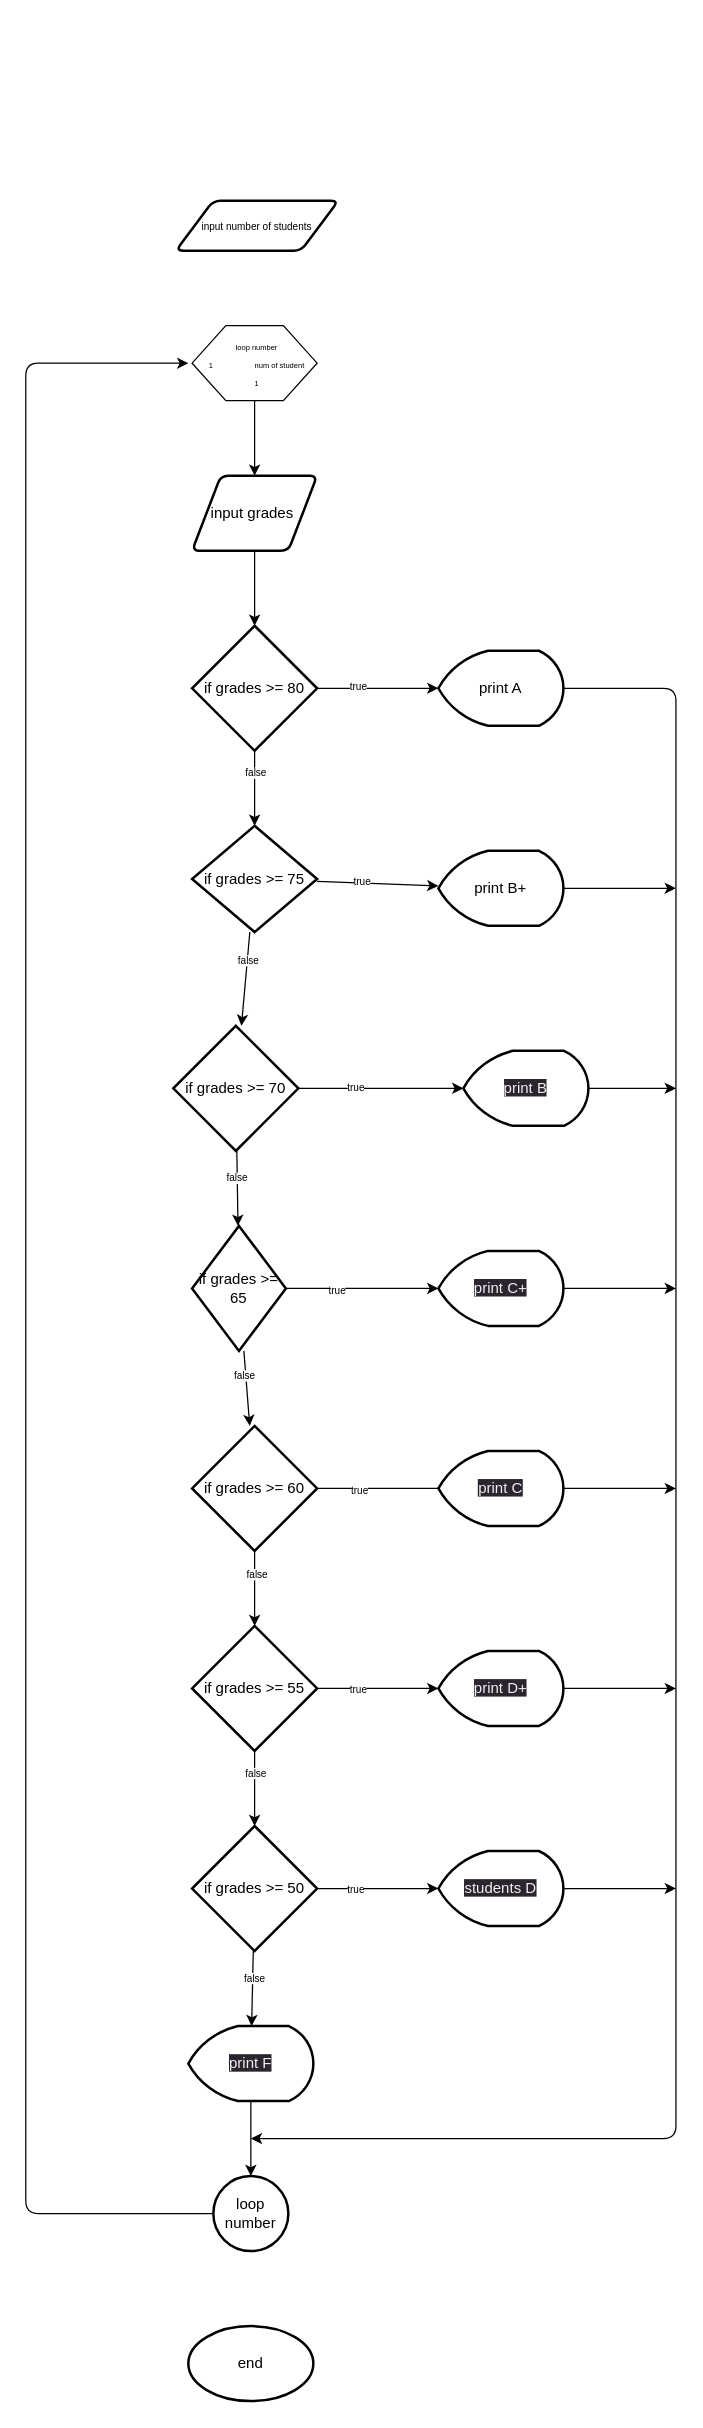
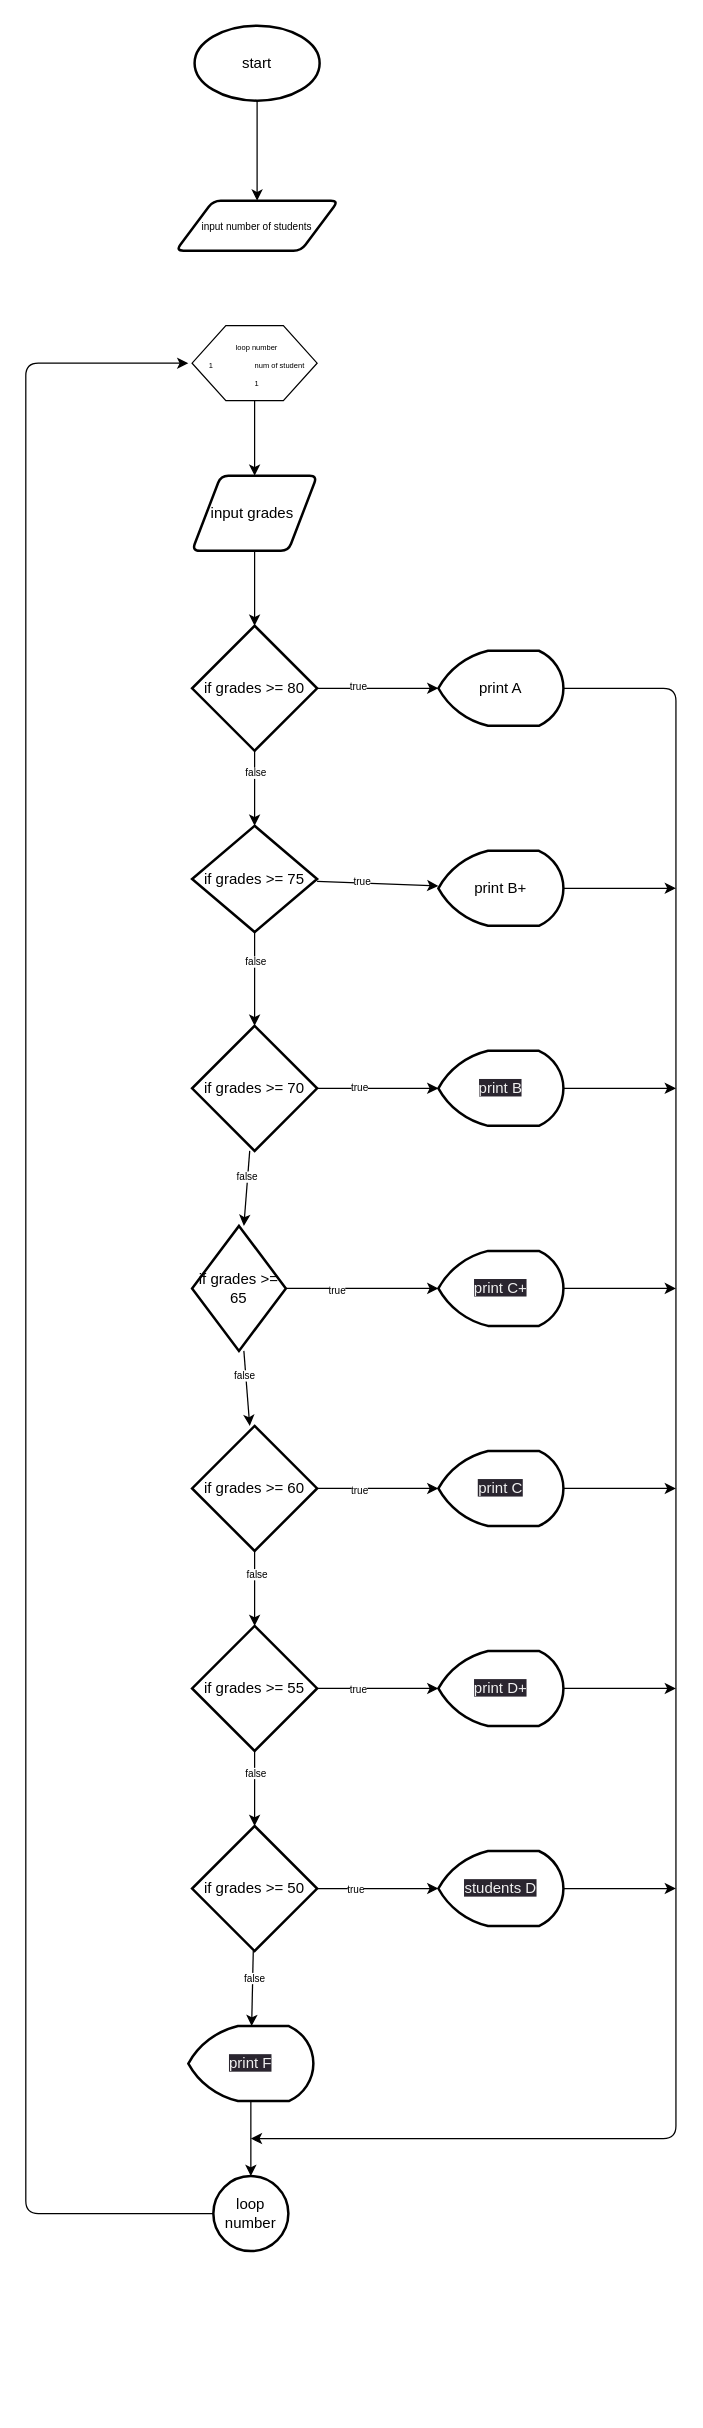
none -> (257, 63)
none -> (257, 147)
(236, 1088) -> (254, 1088)
(526, 1088) -> (501, 1088)
(432, 1488) -> (428, 1488)
(251, 2363) -> none
